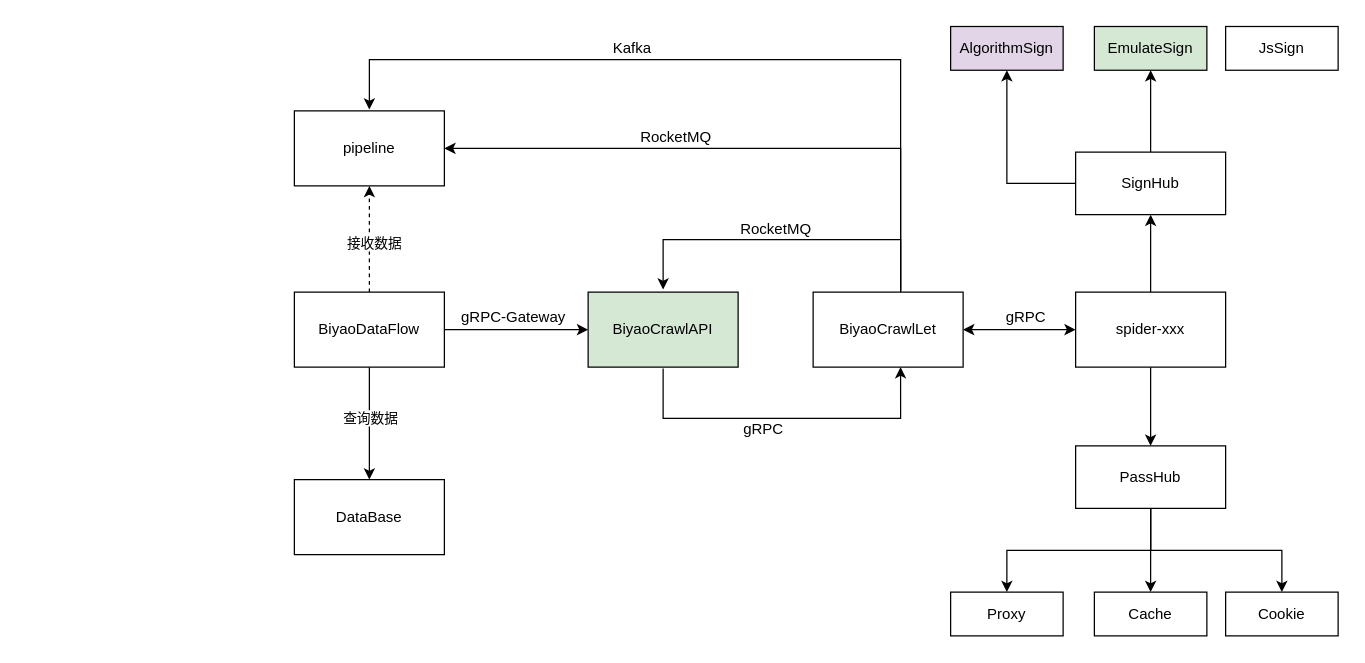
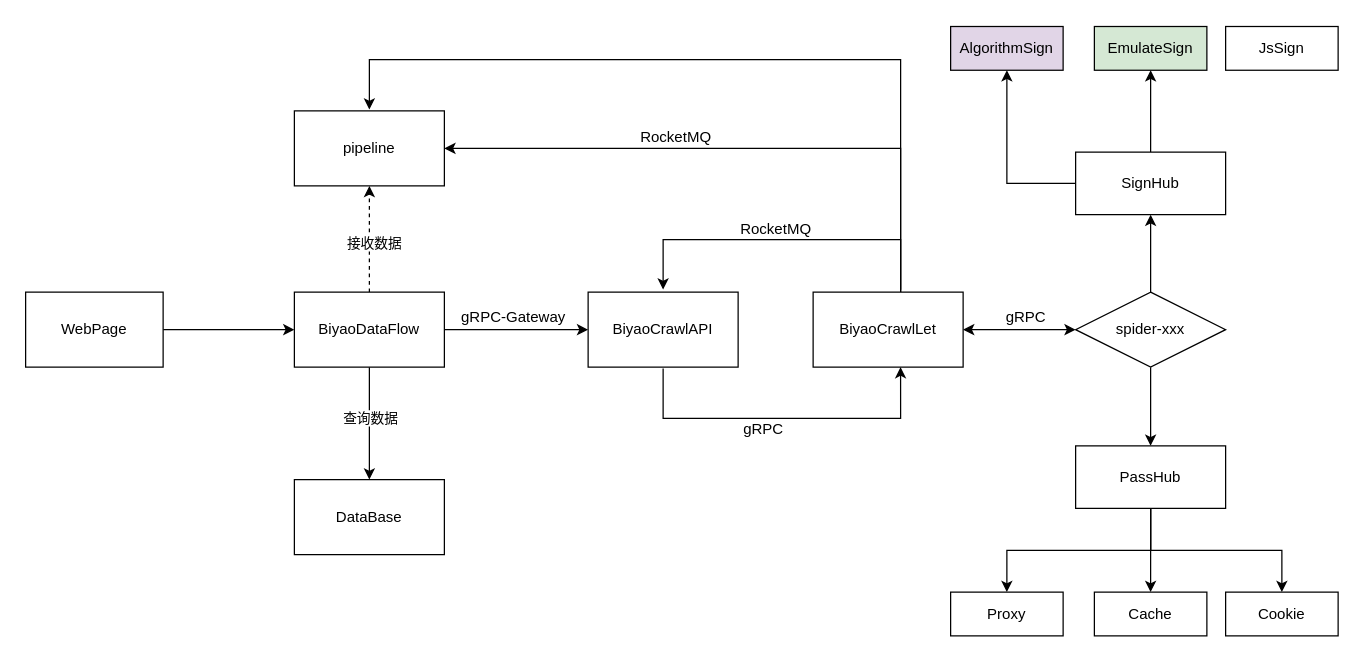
(632, 48) -> none
none -> (94, 329)
none -> (224, 329)
(663, 329) -> (663, 329)
(1151, 329) -> (1151, 329)
